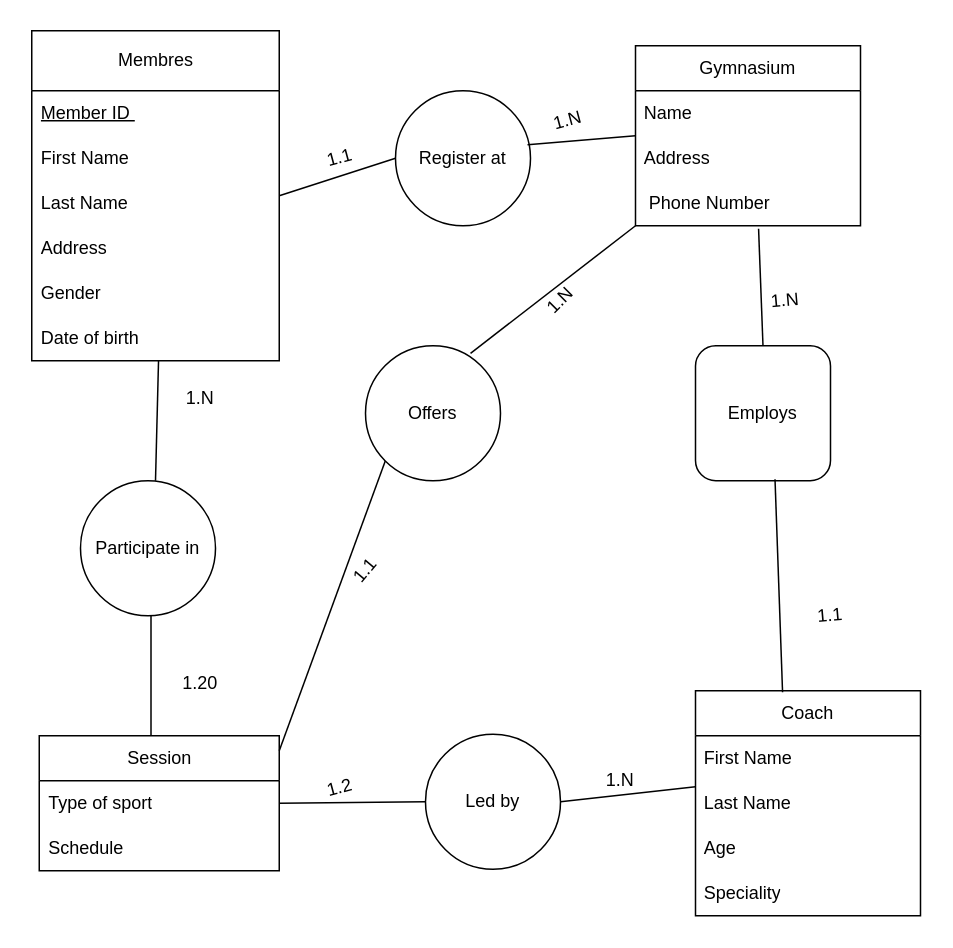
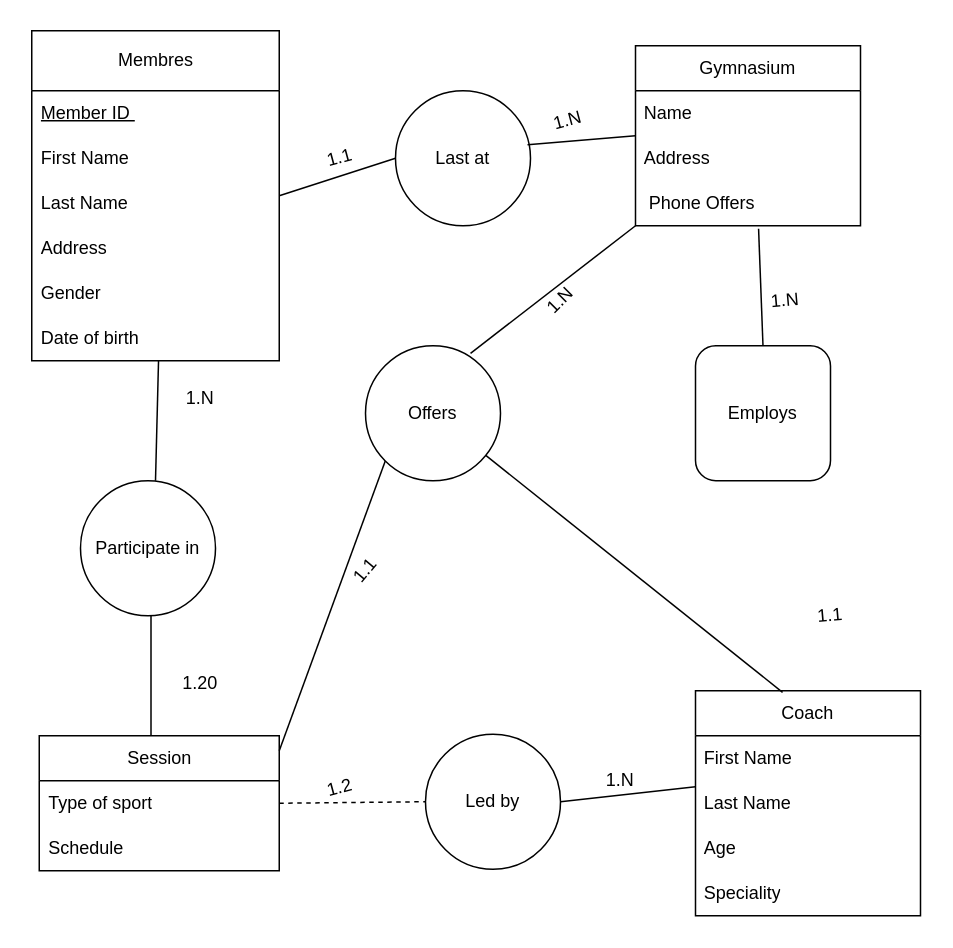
(463, 158) -> (463, 158)
(702, 203) -> (702, 203)
(779, 585) -> (634, 574)
(352, 803) -> (352, 803)
